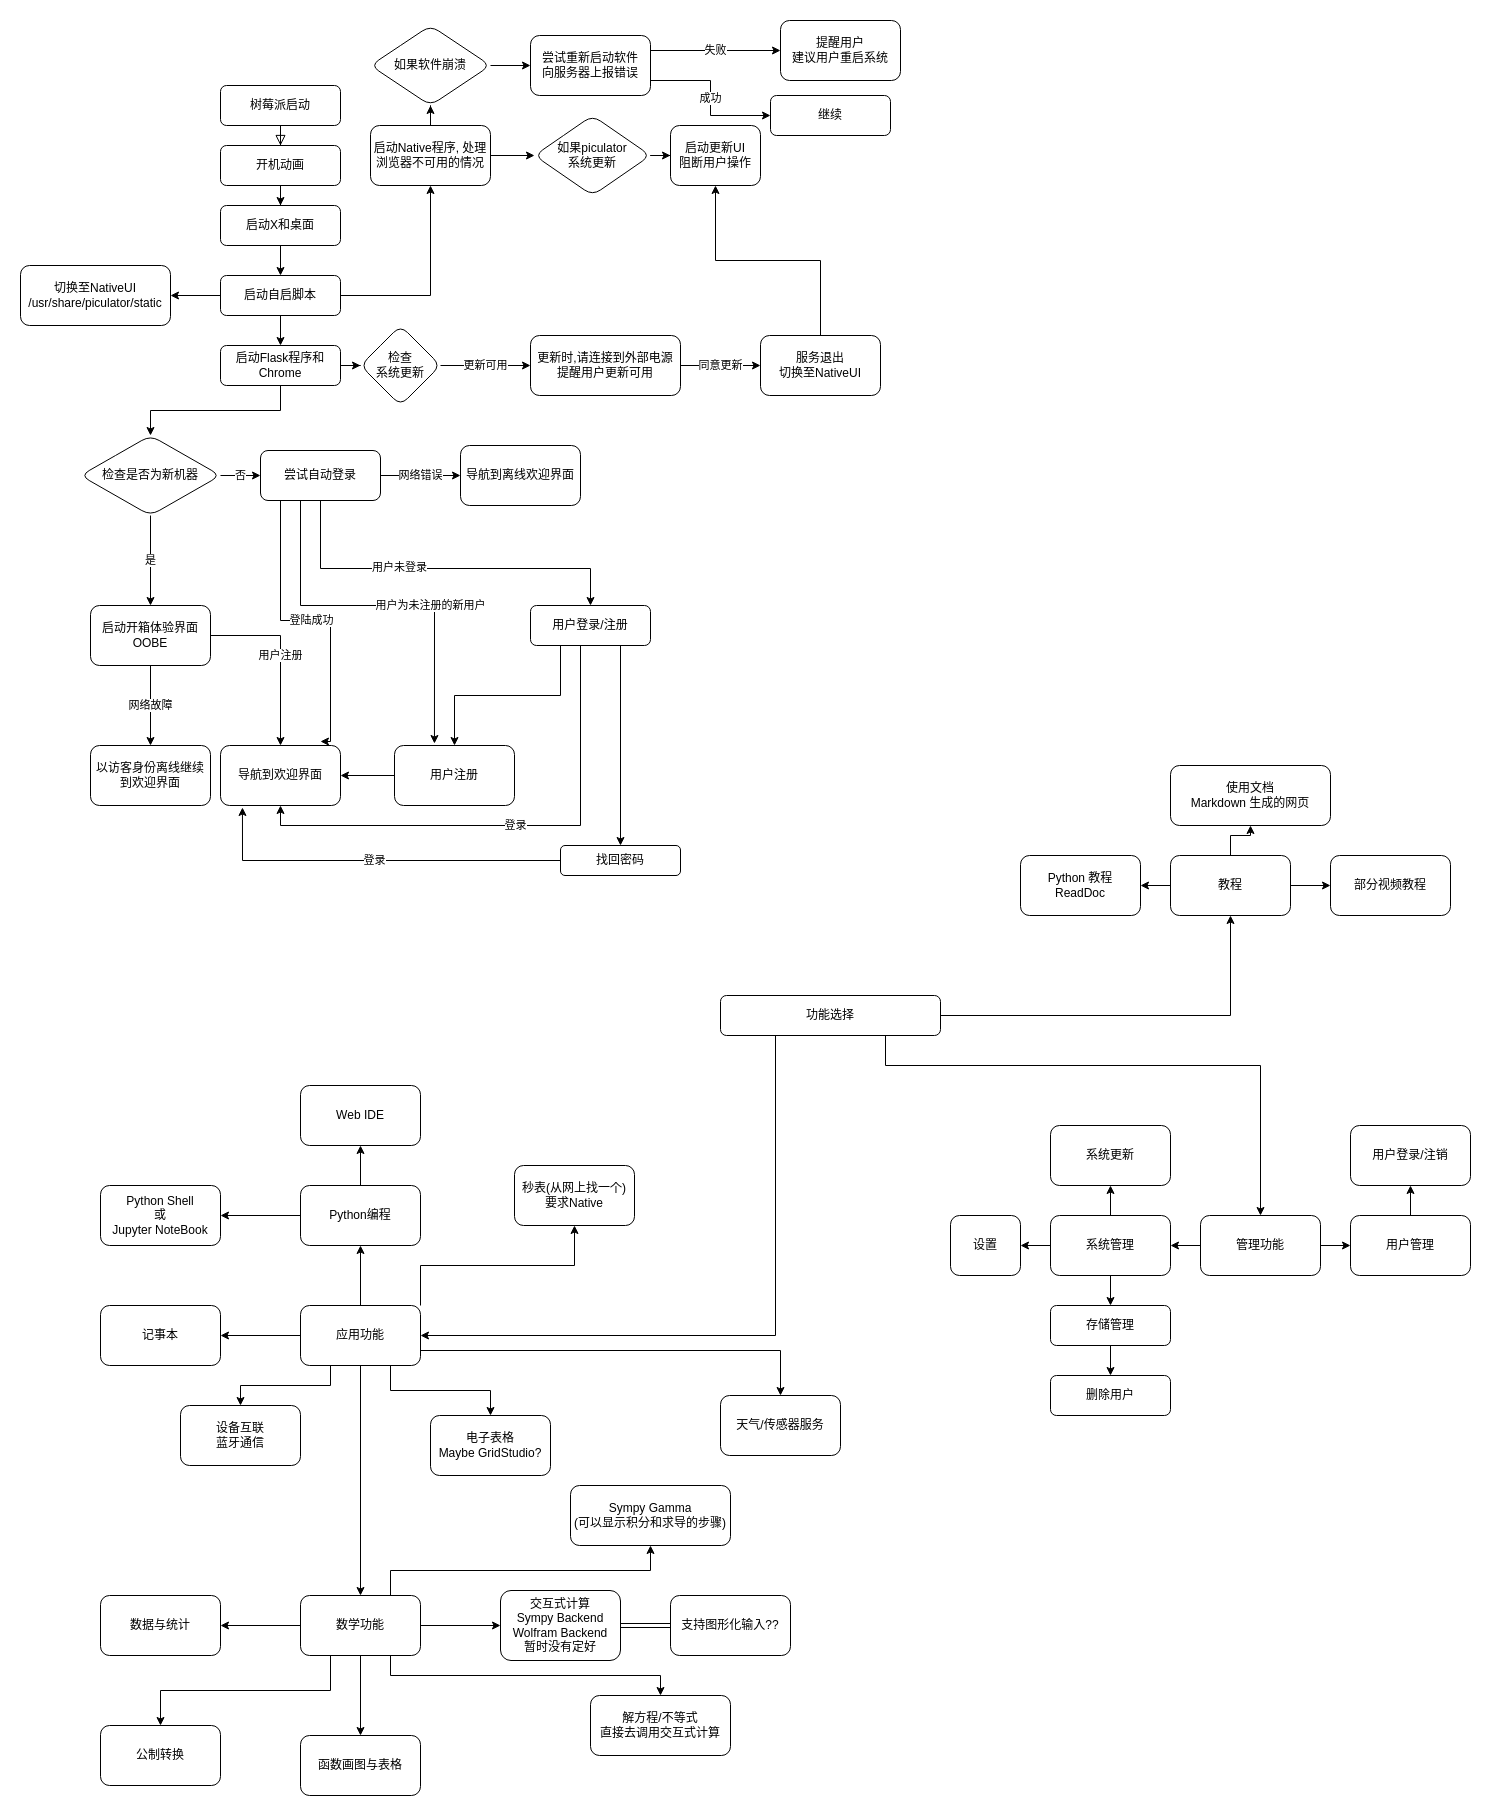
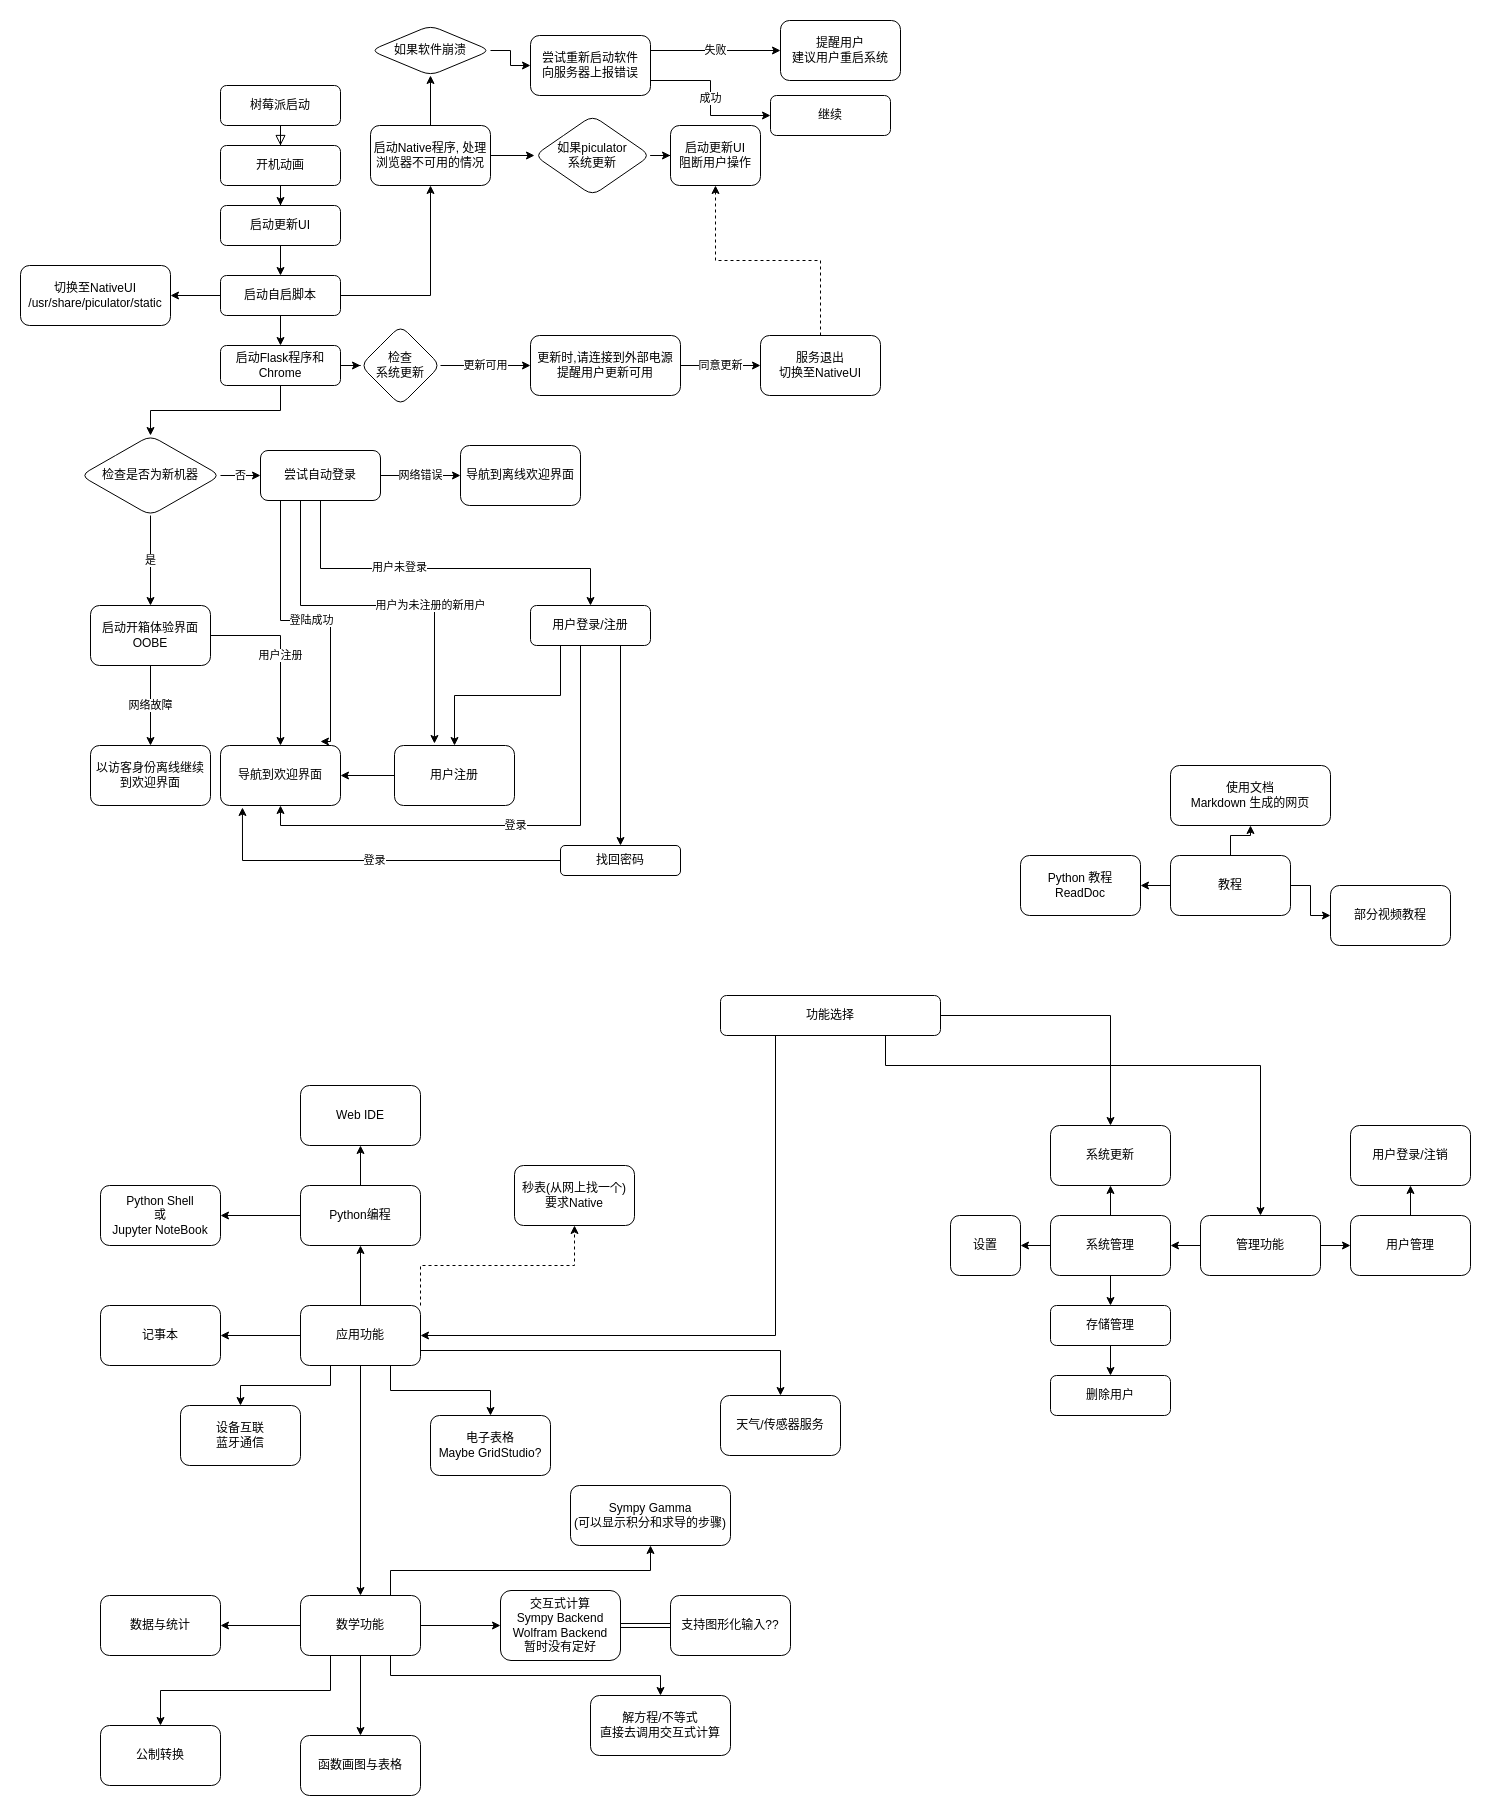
(431, 66) -> (431, 51)
(281, 226) -> (281, 226)
(772, 261) -> (772, 261)
(1391, 886) -> (1391, 916)
(1216, 1016) -> (1111, 1067)
(495, 1266) -> (495, 1266)
